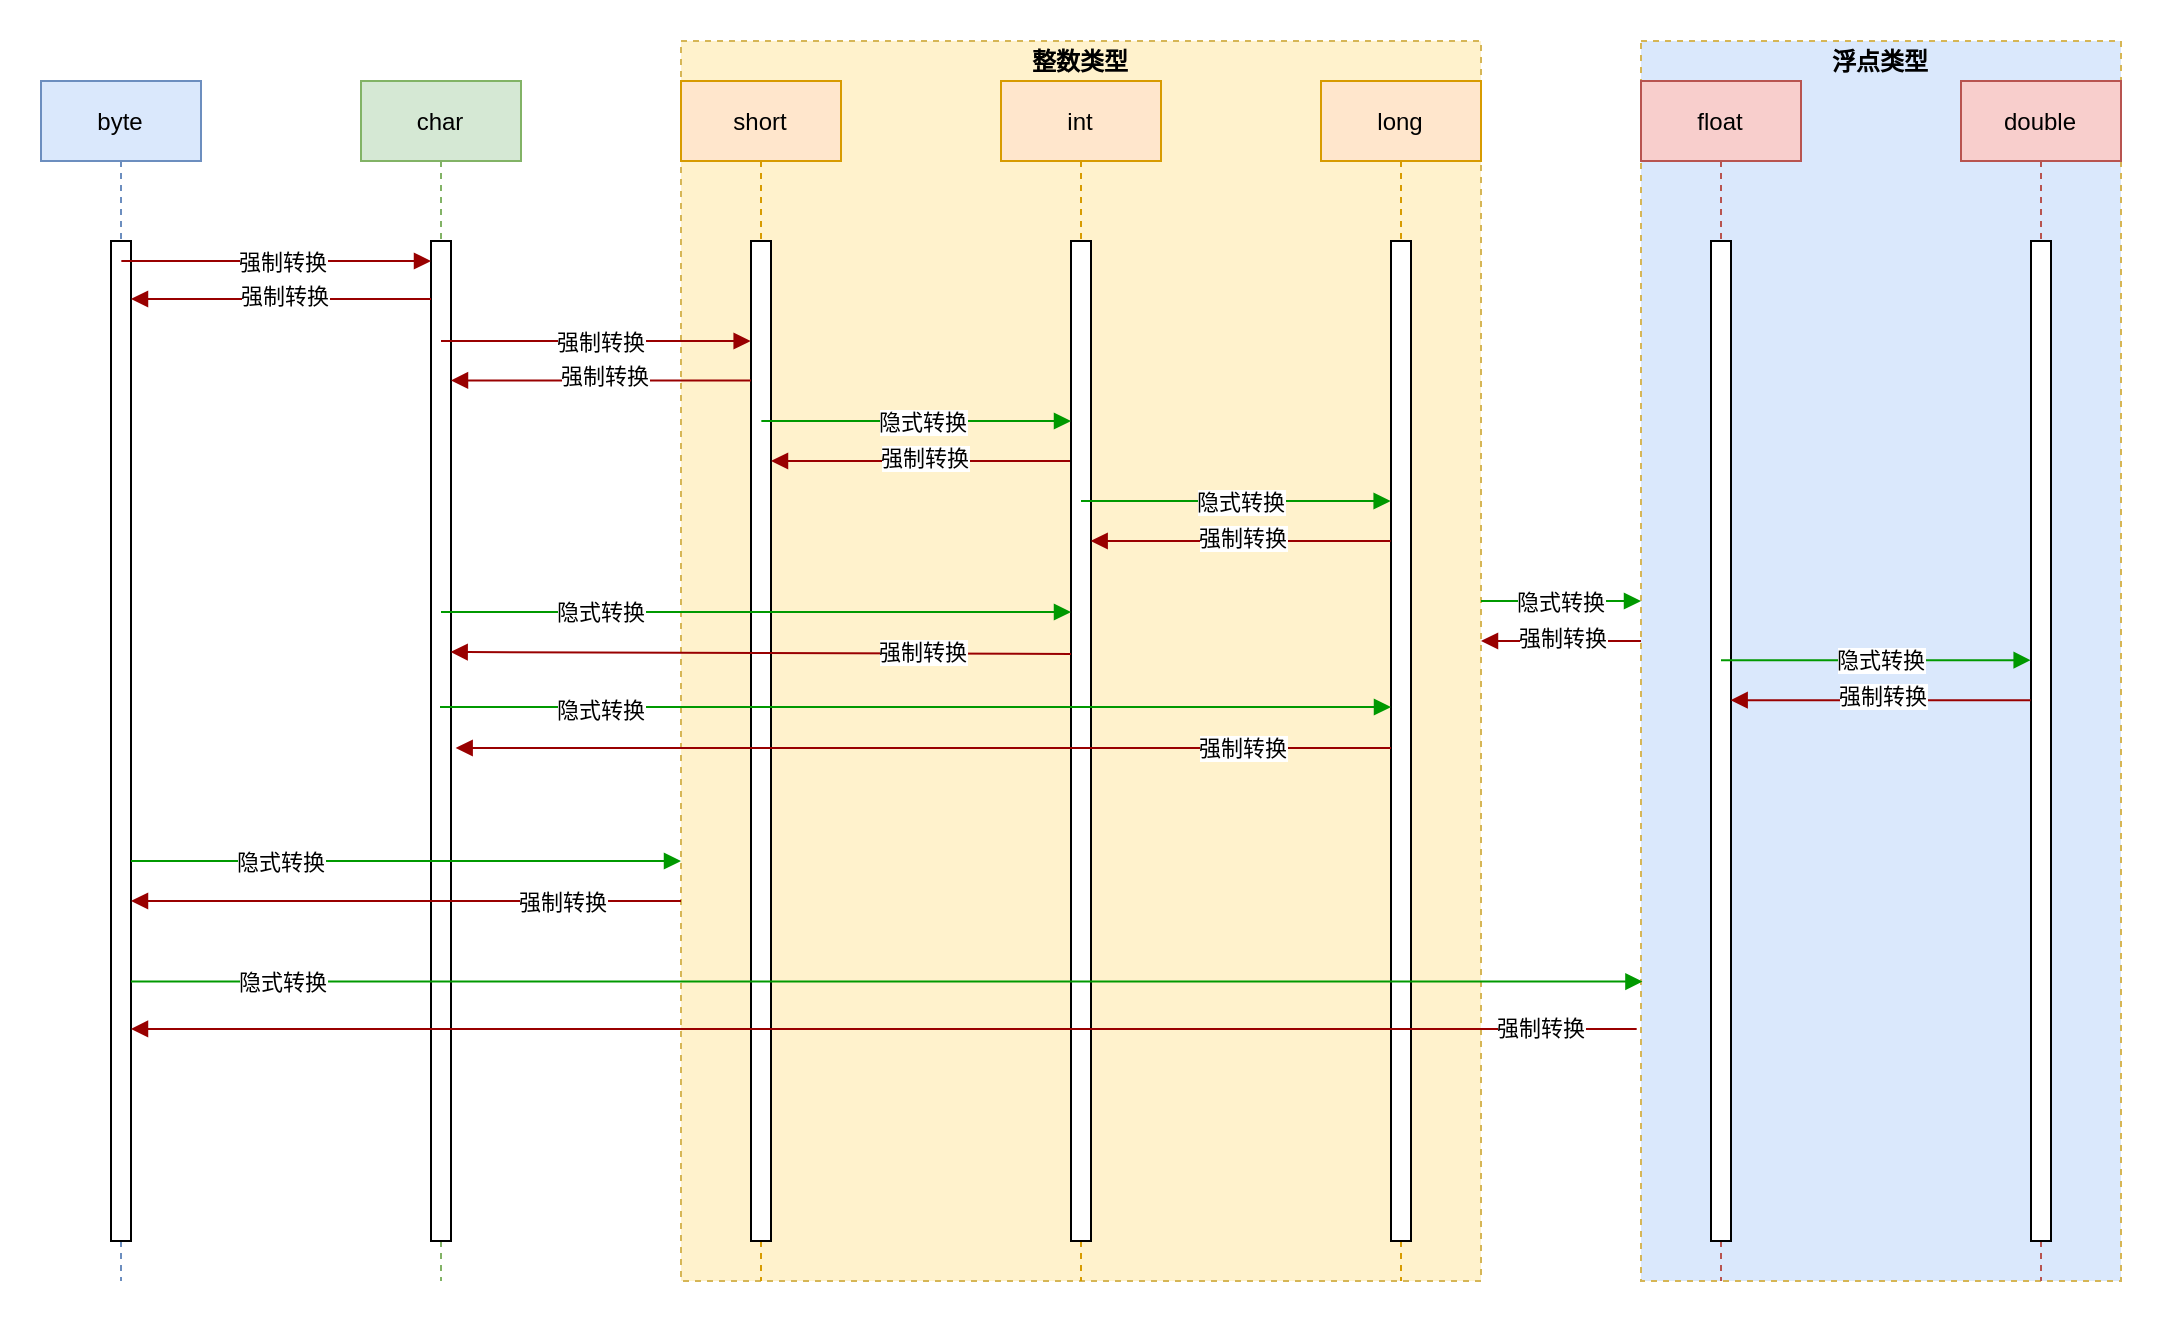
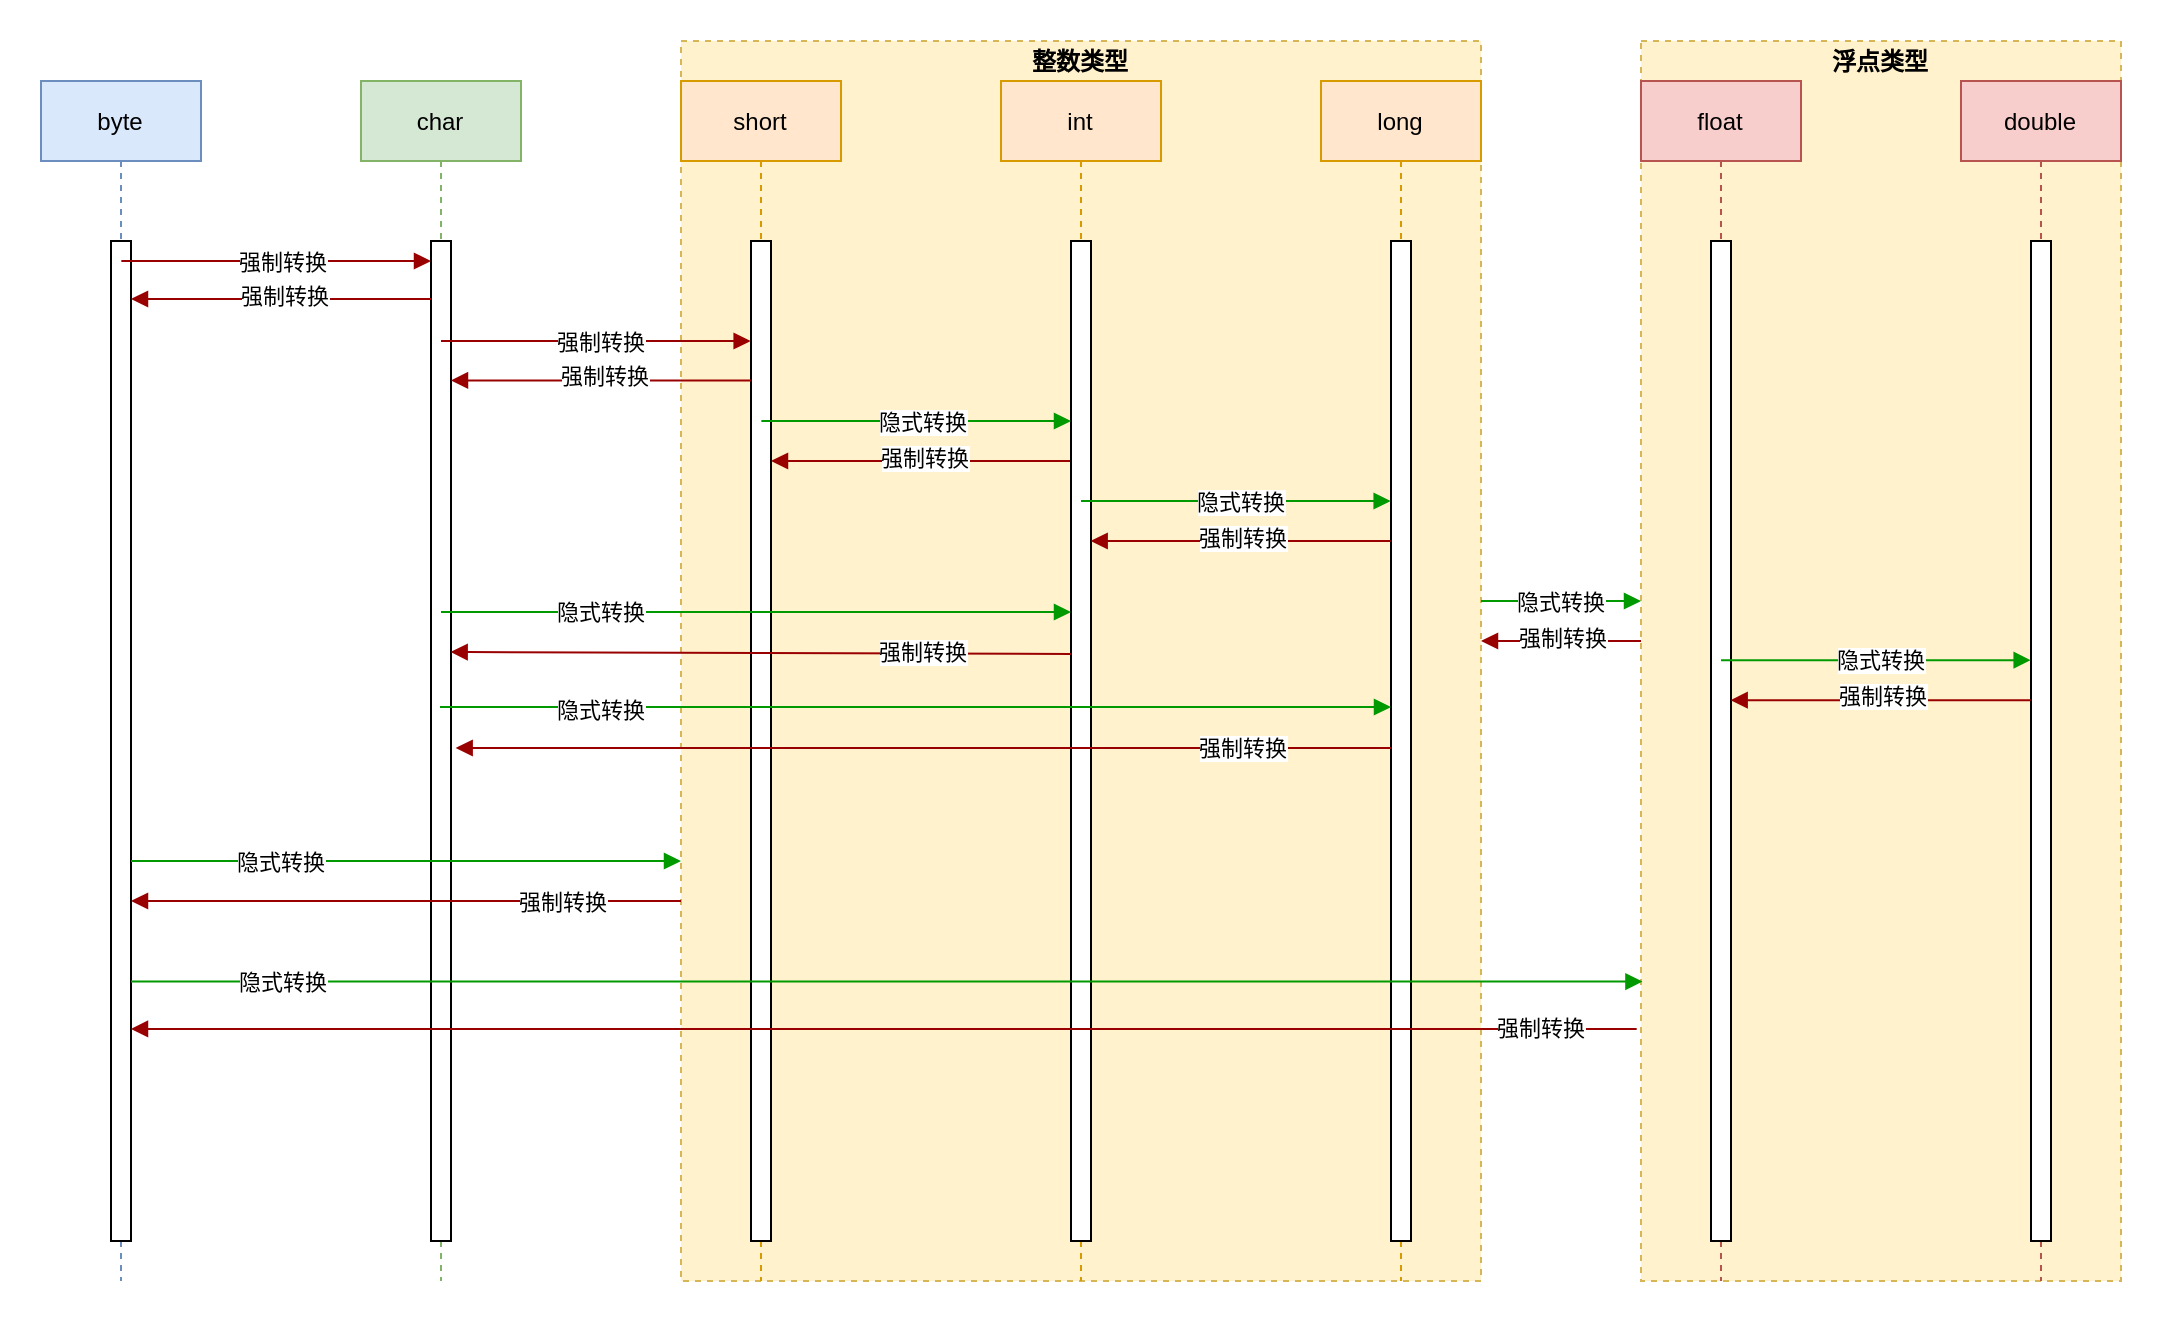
(1881, 661) -> (1881, 661)
